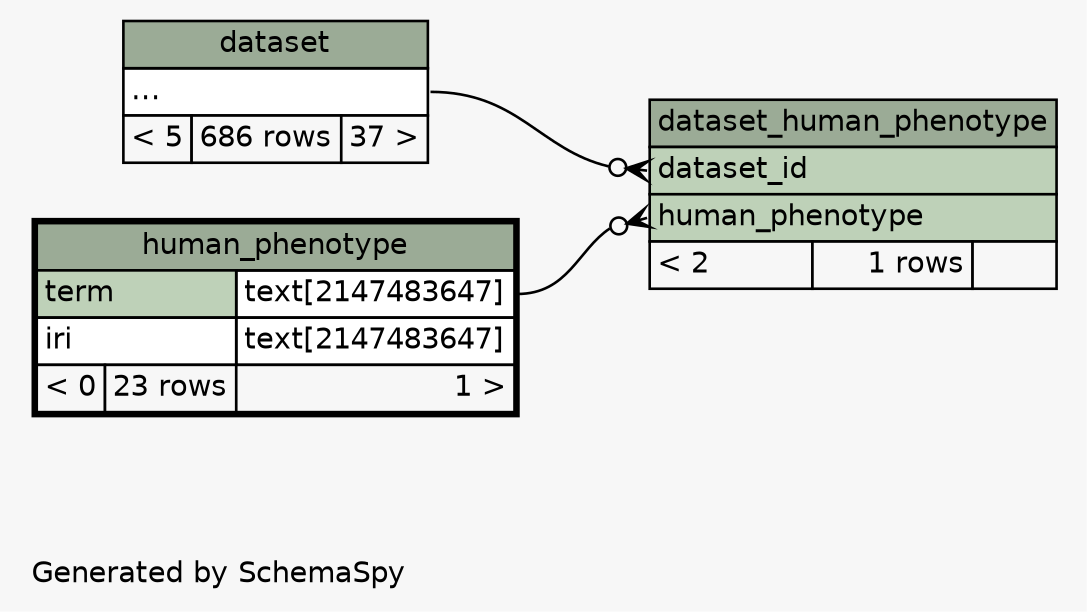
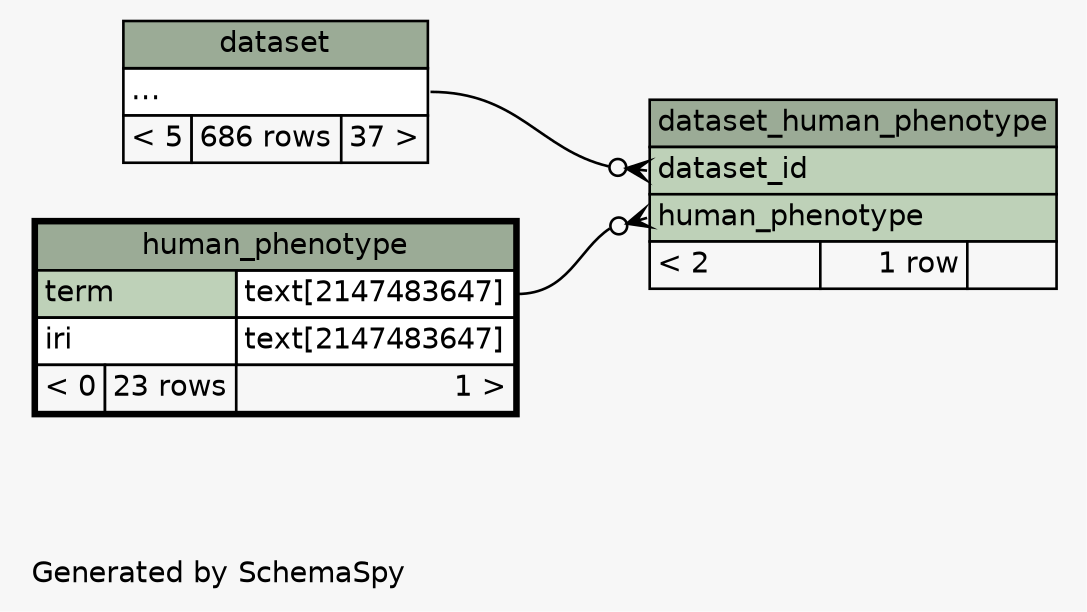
(916, 264) -> (919, 264)
